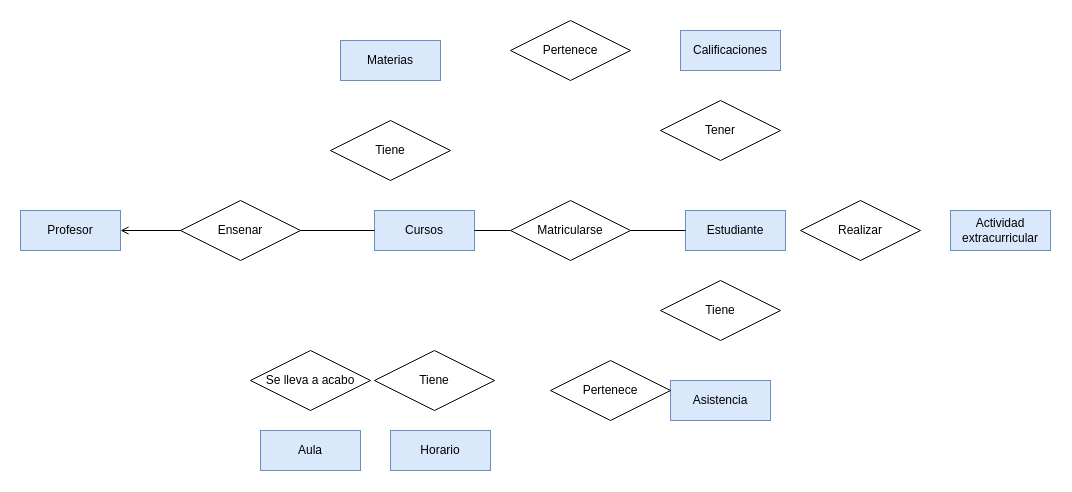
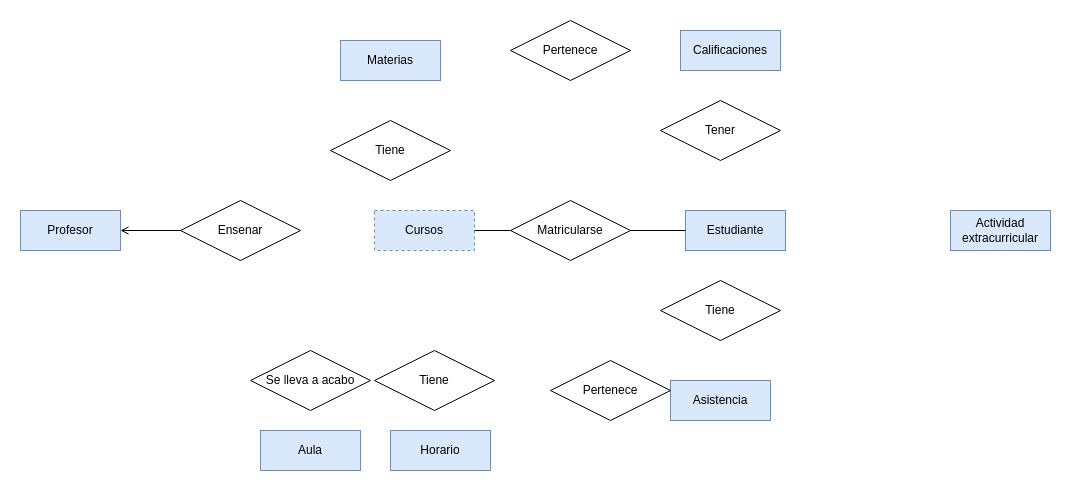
(338, 231) -> none
(425, 231) -> (425, 231)
(861, 231) -> none
